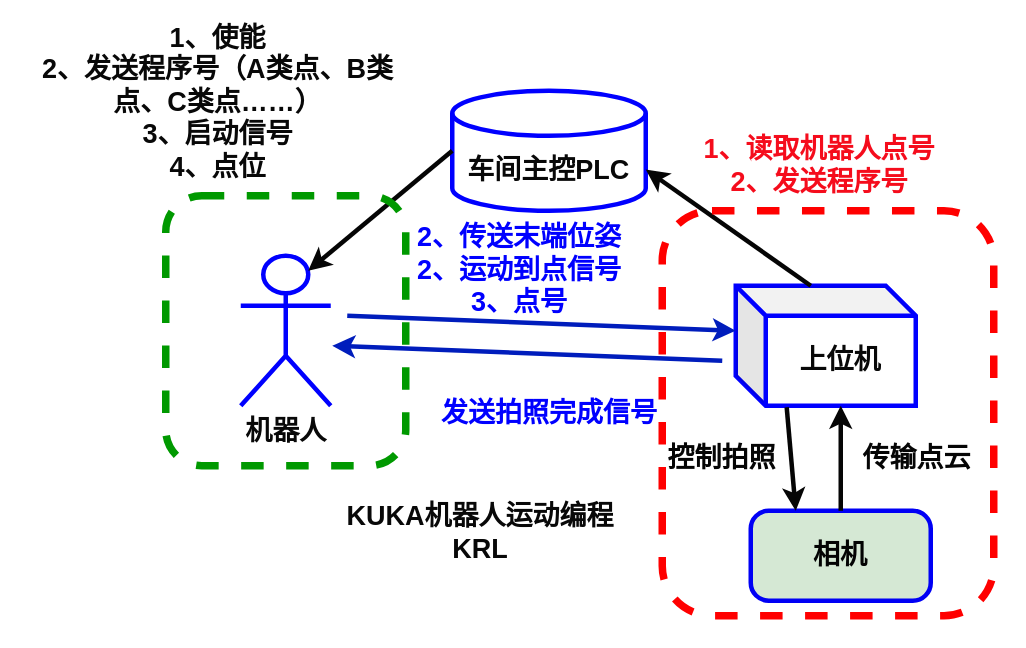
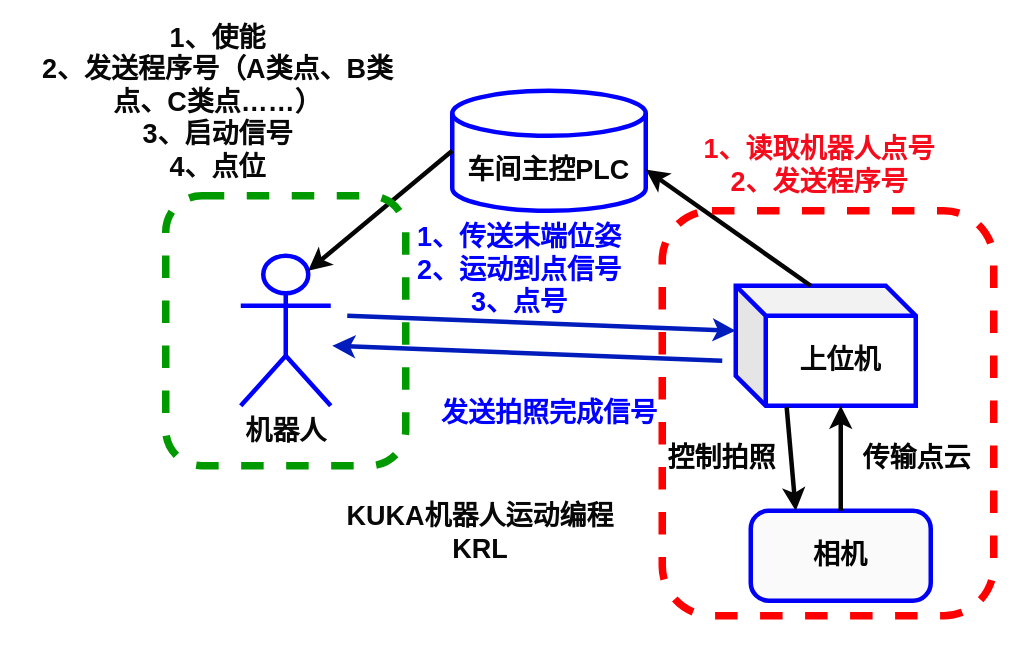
(520, 271) -> (520, 271)
(841, 556) -> (841, 556)
